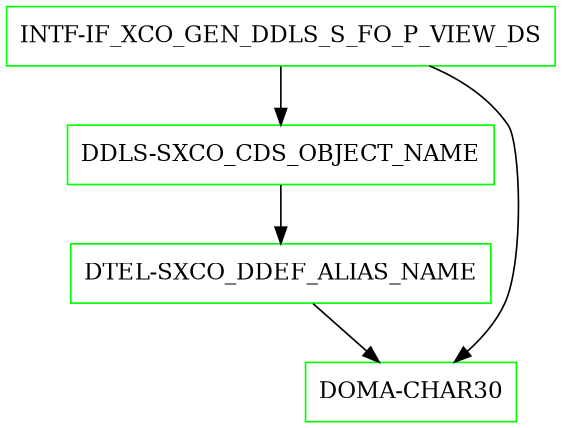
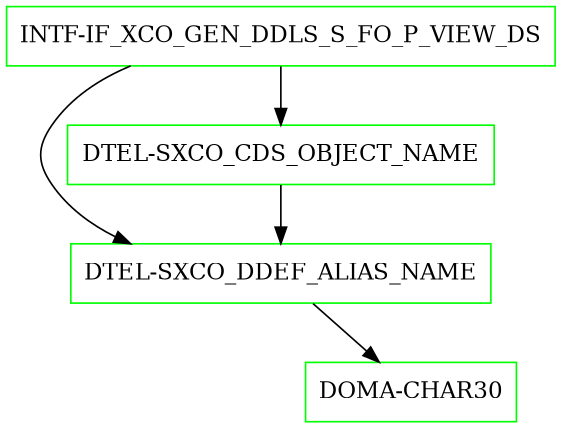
(281, 155) -> (281, 155)
(518, 195) -> (42, 147)
